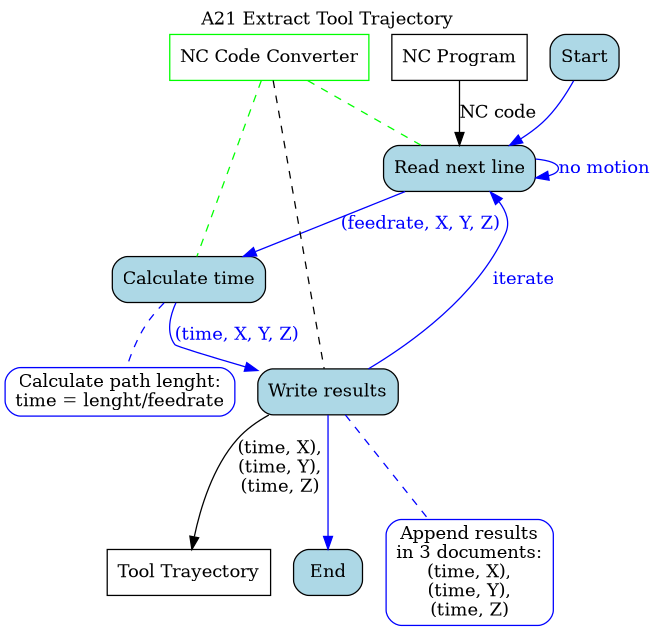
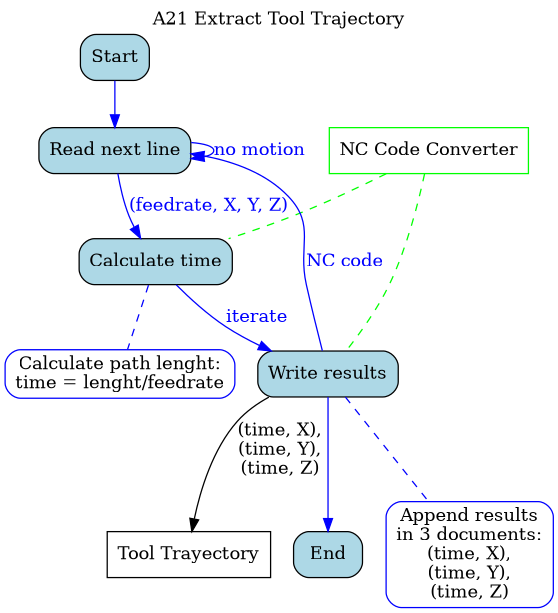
(460, 57) -> none
(365, 113) -> none
(299, 225) -> (397, 267)
(524, 280) -> (345, 262)
(237, 335) -> (257, 317)
